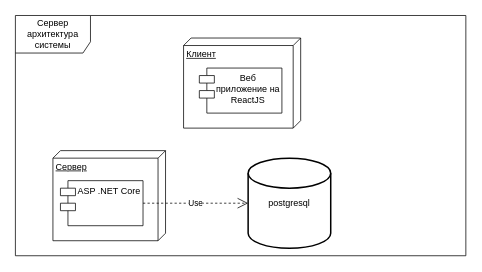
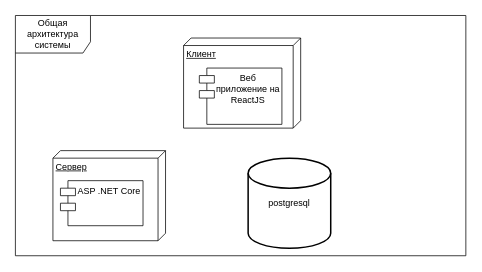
(53, 34) -> (53, 34)
(240, 90) -> (240, 96)
(194, 203) -> none
